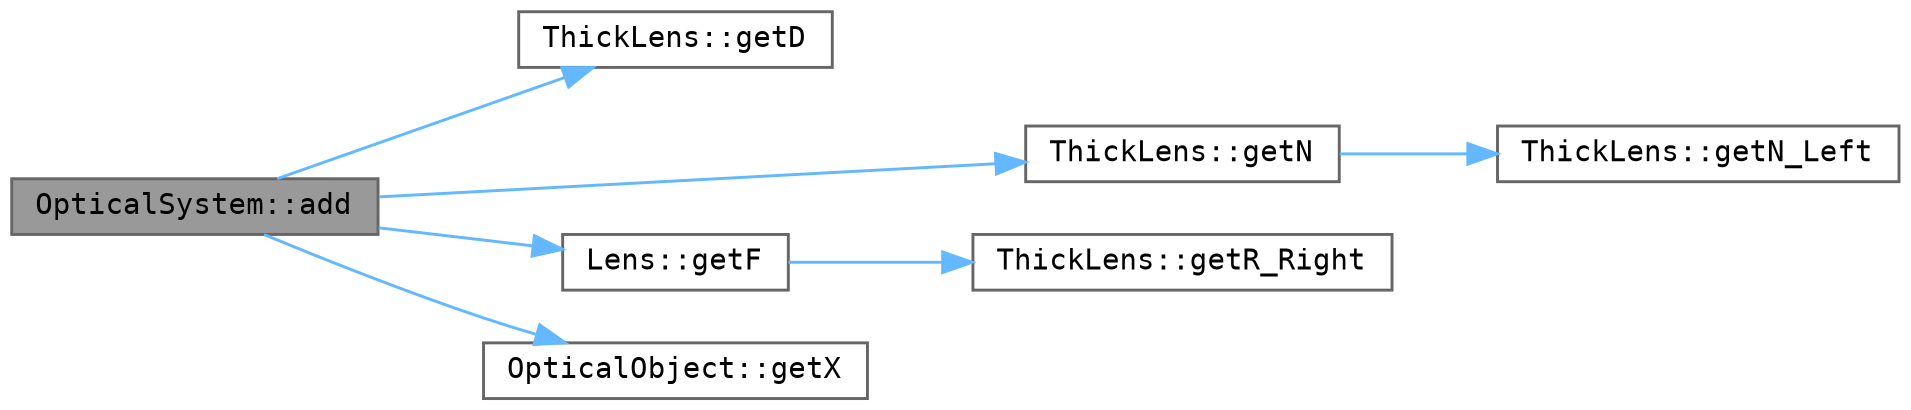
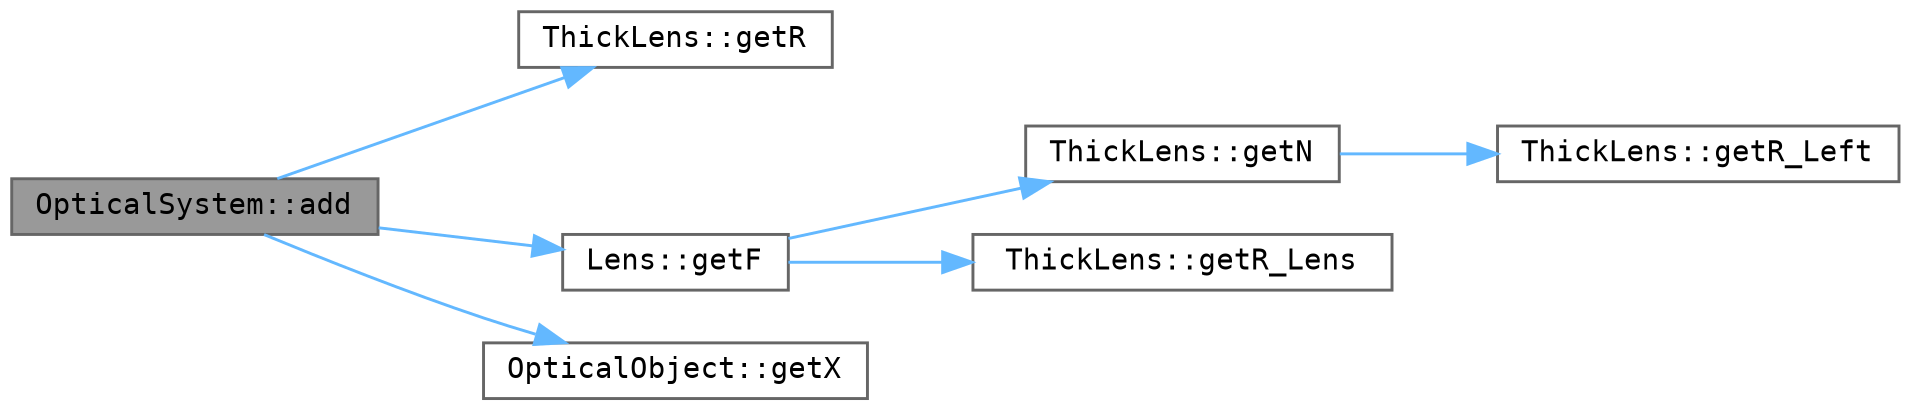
(675, 40) -> (675, 40)
(1698, 154) -> (1698, 154)
(687, 180) -> (905, 213)
(1182, 262) -> (1182, 262)
